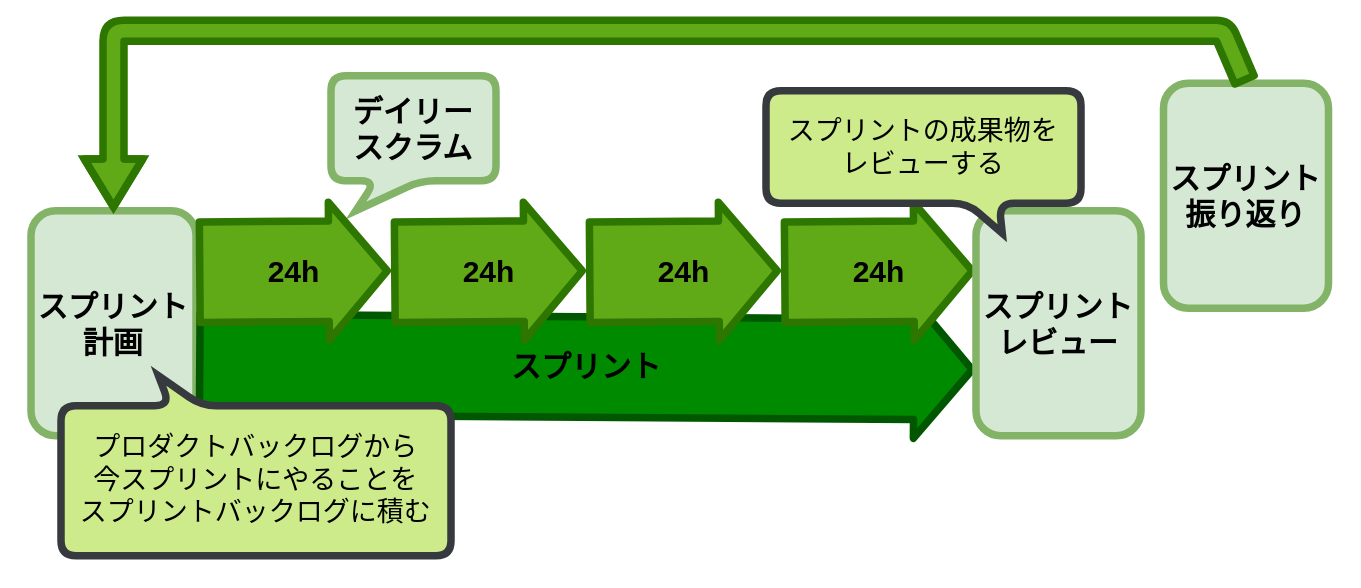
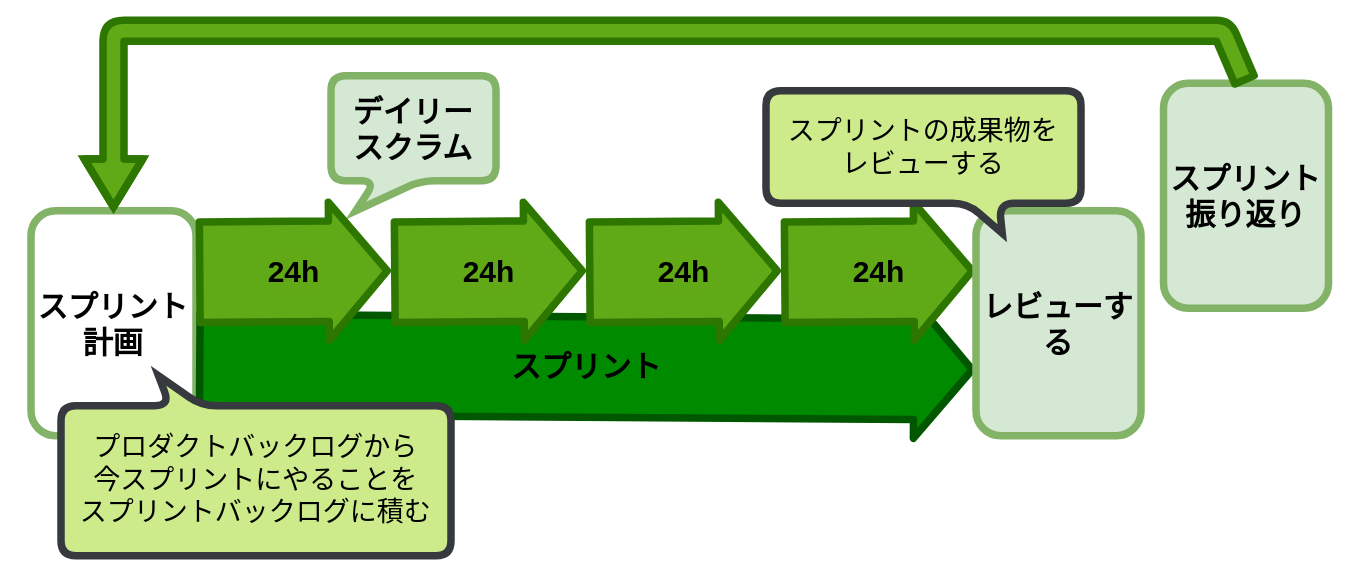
(113, 323) -> (113, 323)
(1058, 323) -> (1058, 323)
